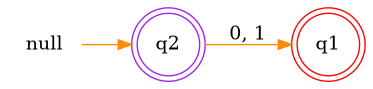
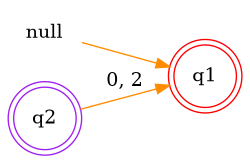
(248, 34) -> (125, 81)
(100, 45) -> (119, 53)
